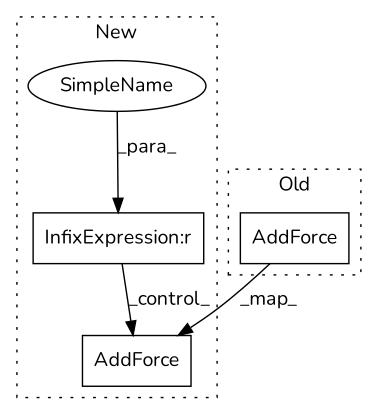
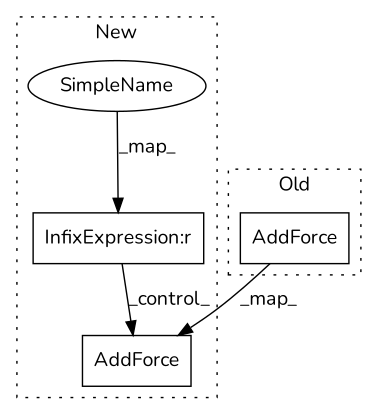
(147, 147) -> (147, 147)
